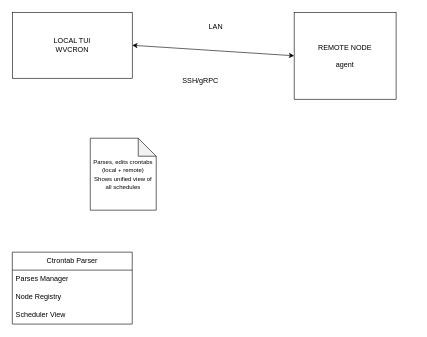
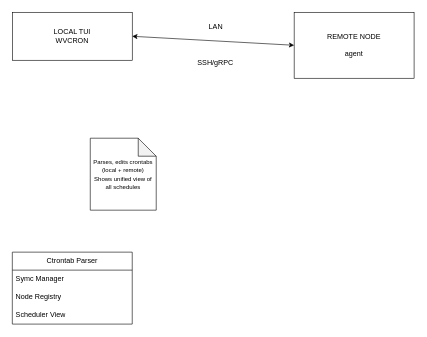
(72, 45) -> (72, 36)
(345, 56) -> (354, 45)
(201, 81) -> (216, 63)
(43, 279) -> (39, 279)
